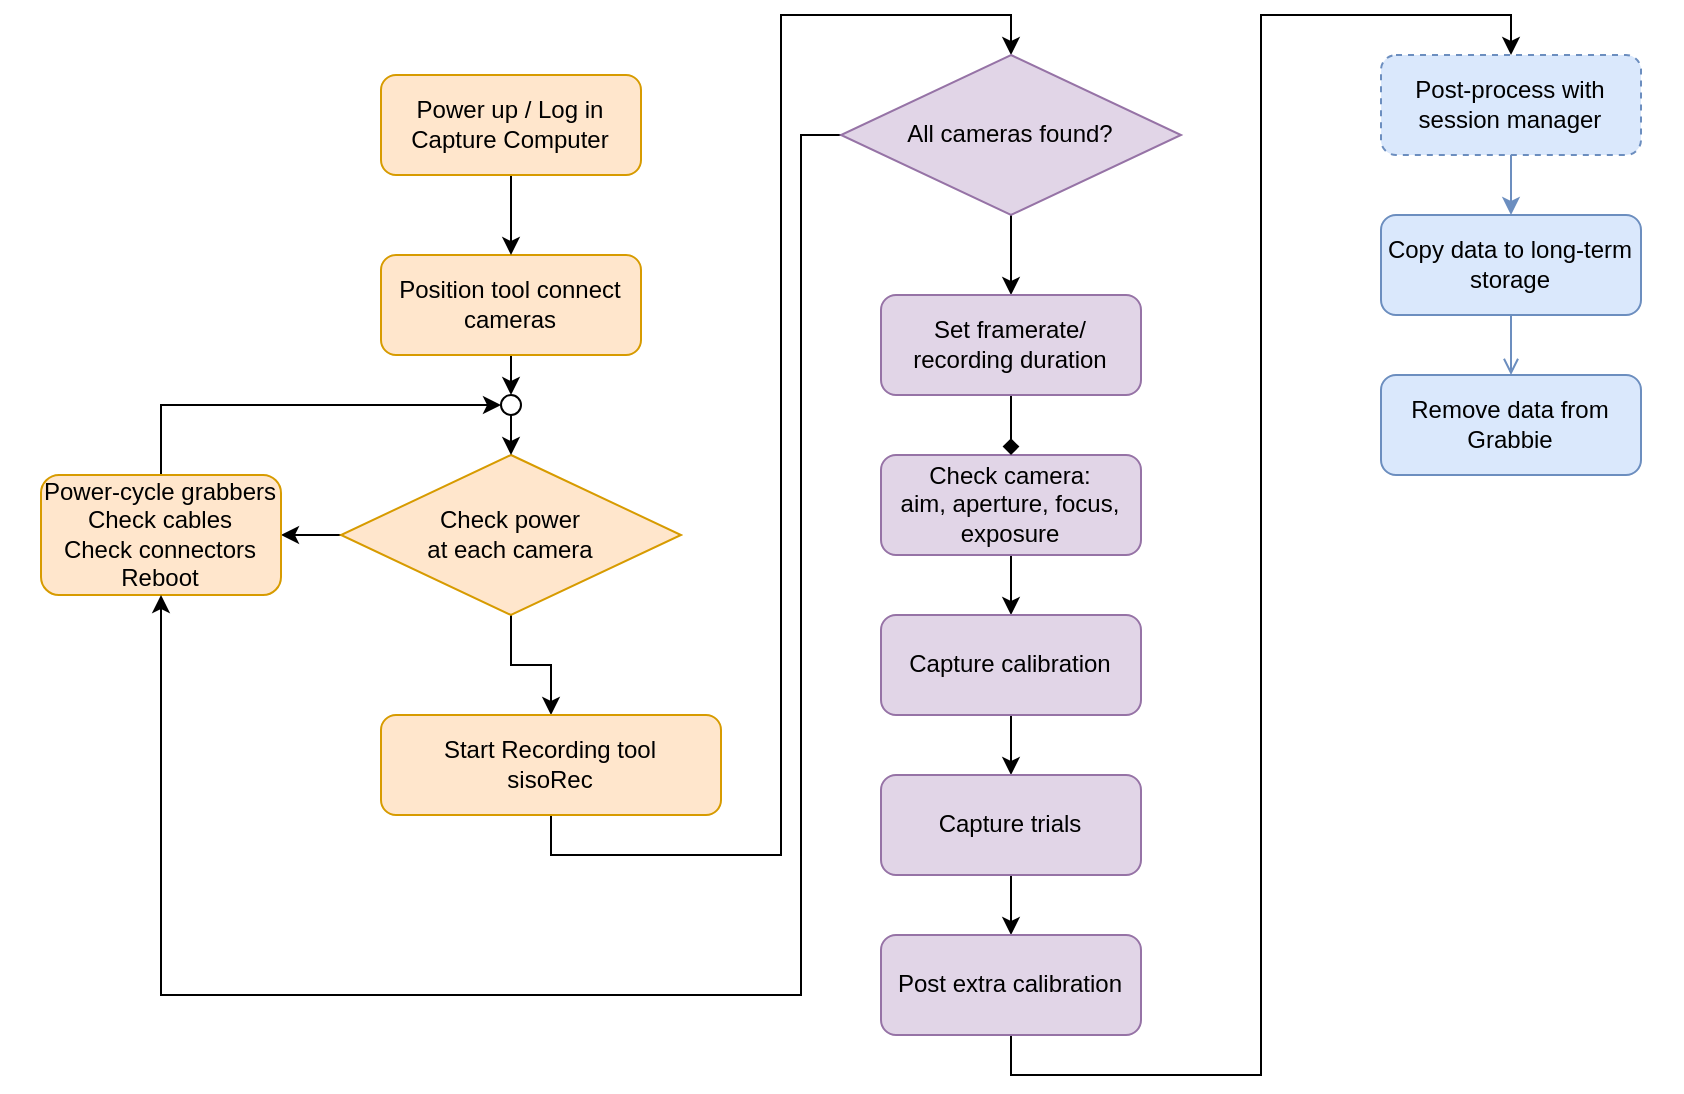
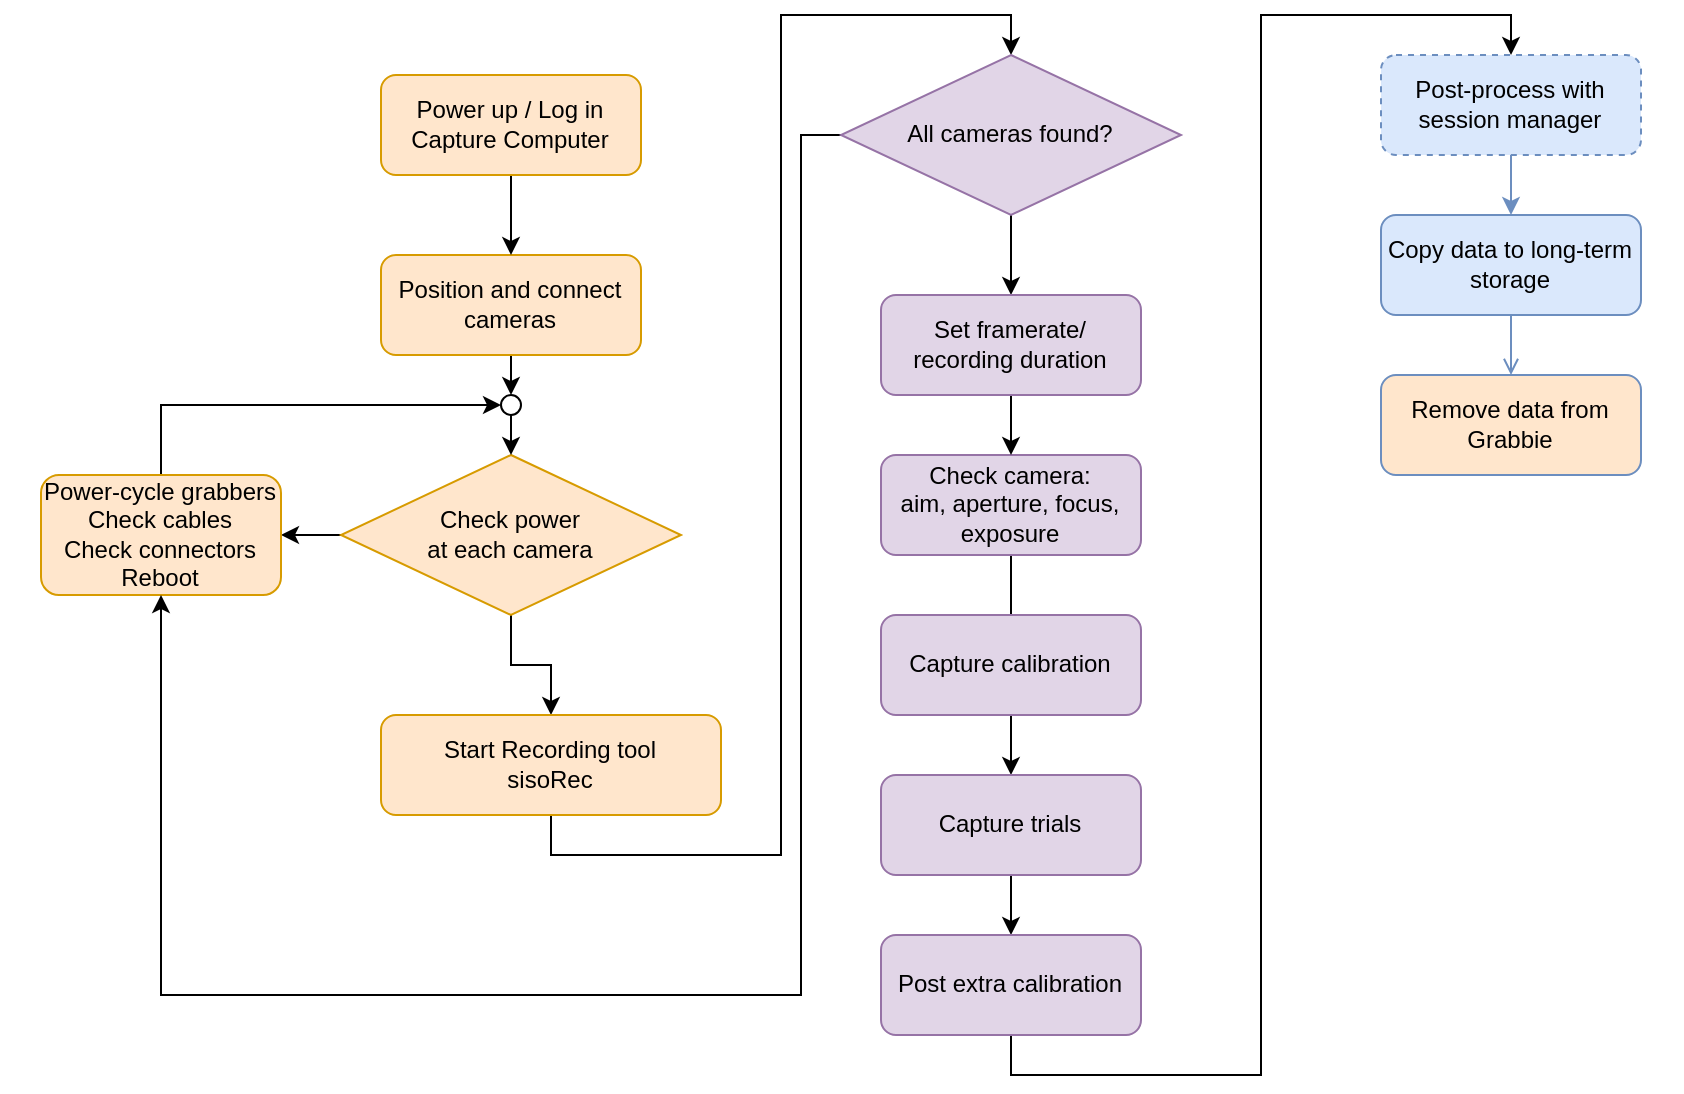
(511, 305) -> (511, 305)
(1511, 425) -> (1511, 425)
(1011, 439) -> (1011, 440)
(1011, 600) -> (1011, 605)
